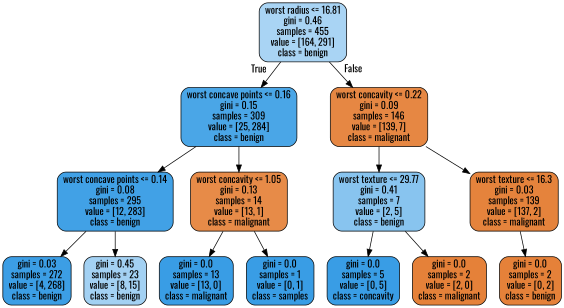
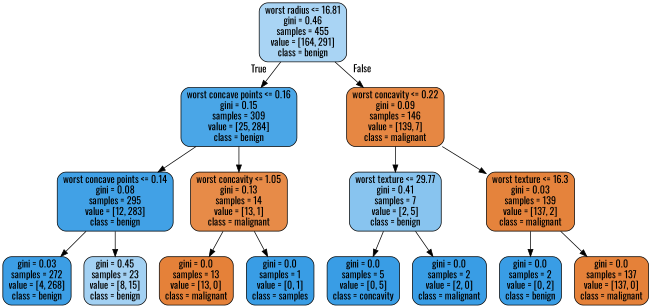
(196, 281) -> (196, 281)
(449, 281) -> (449, 281)
(530, 281) -> (530, 281)
none -> (612, 281)
